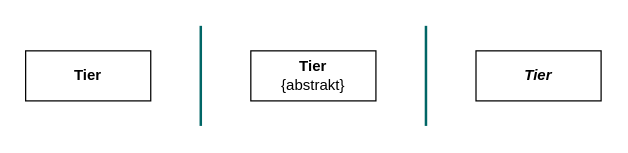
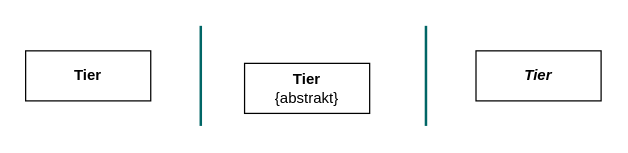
(313, 76) -> (307, 88)
